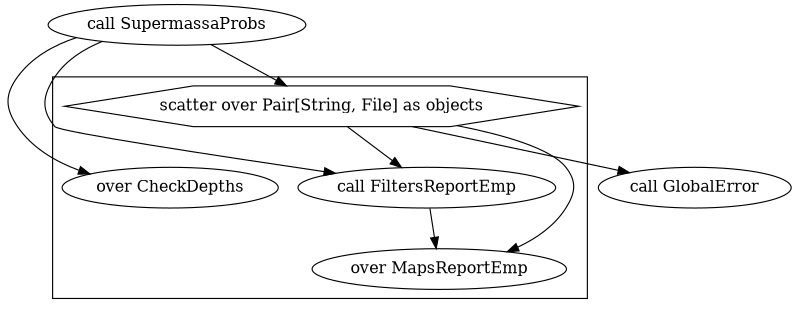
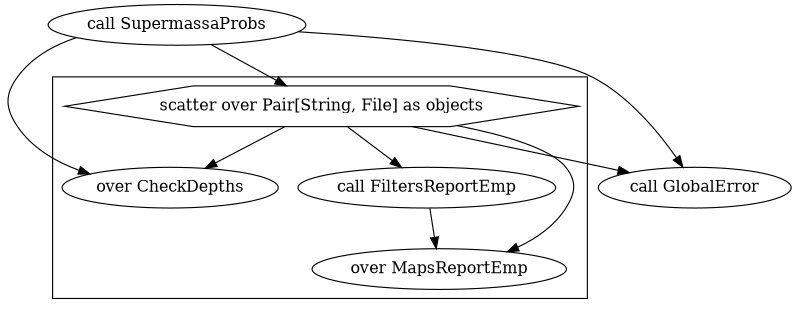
(133, 142) -> (505, 53)
none -> (250, 145)
